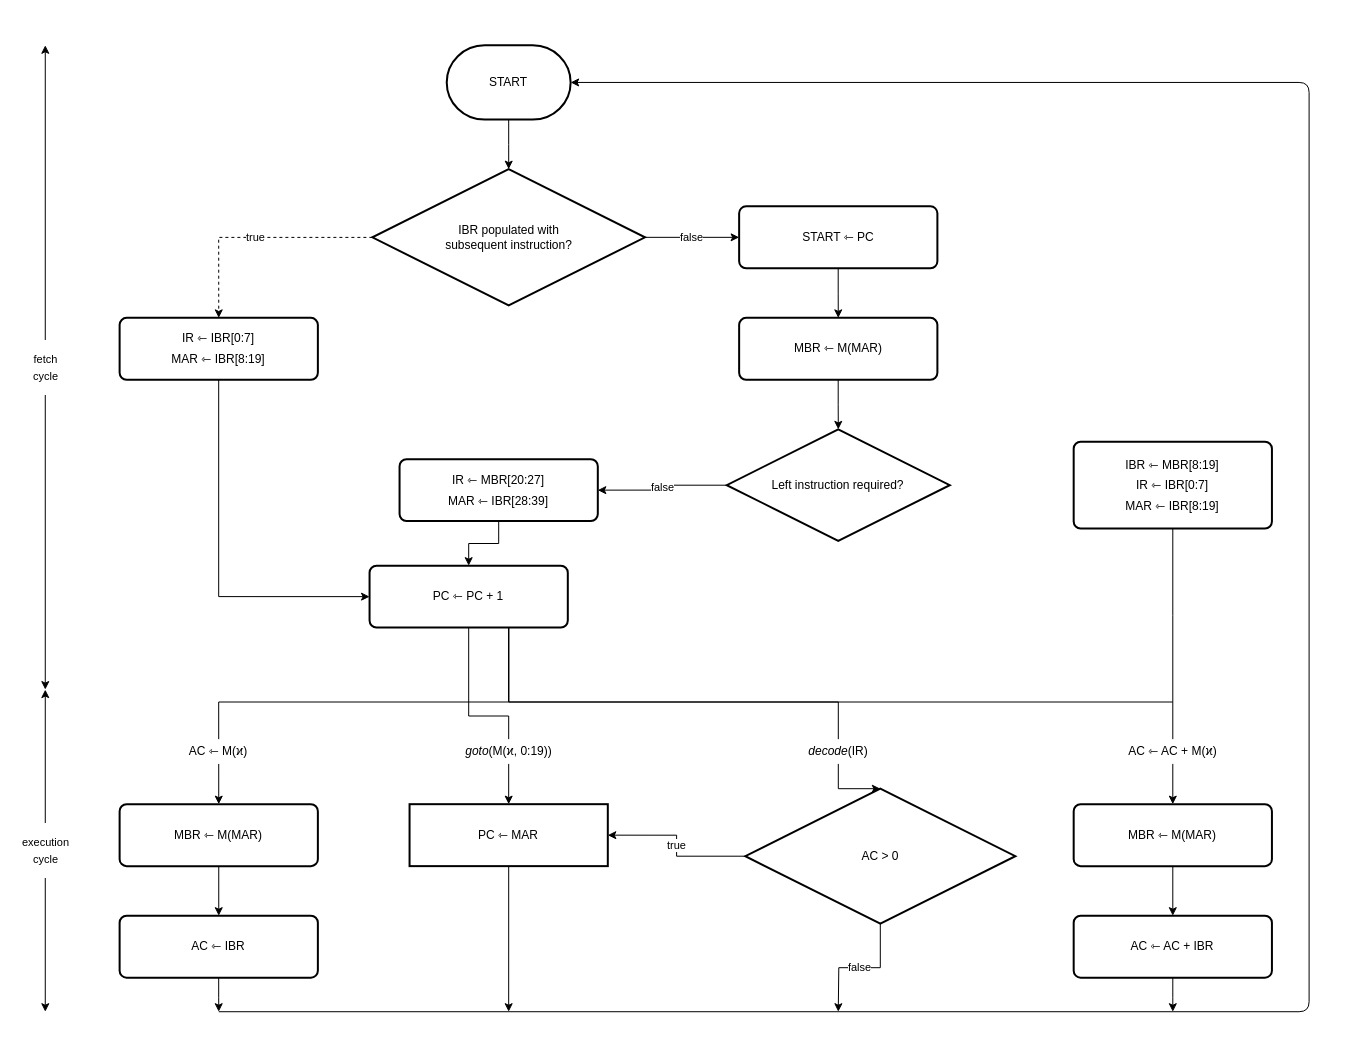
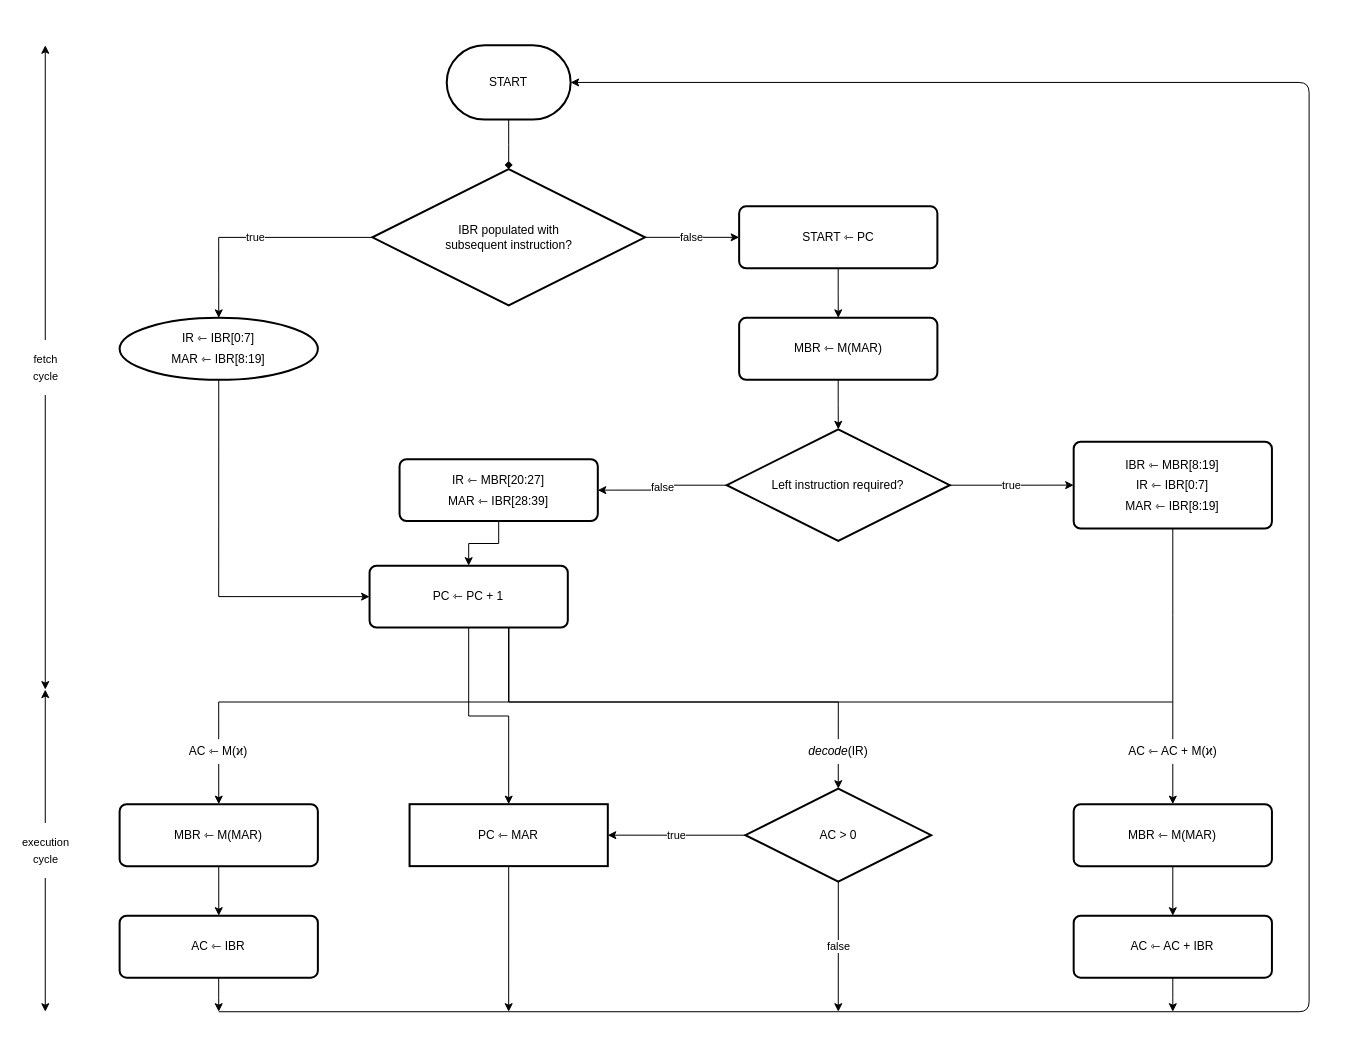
(509, 161) -> (509, 160)
(317, 237) -> (317, 237)
(219, 349) -> (219, 349)
none -> (1008, 485)
(509, 752) -> none
(880, 856) -> (838, 835)
